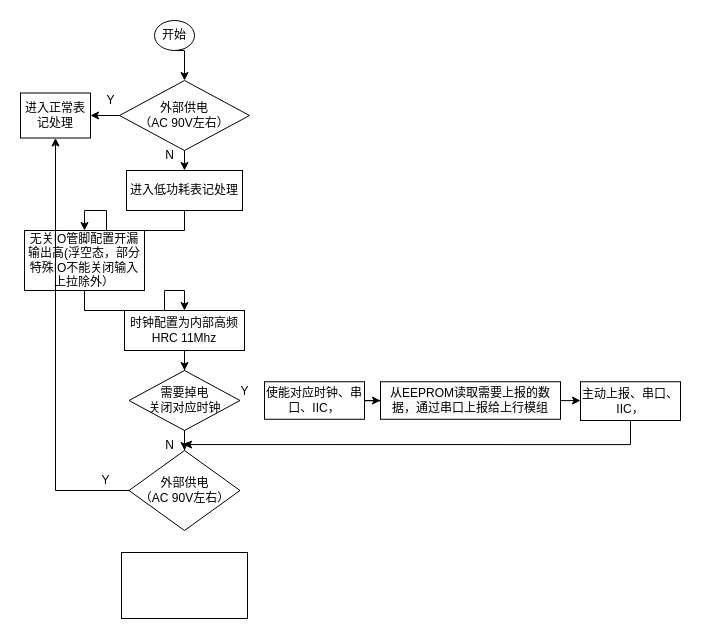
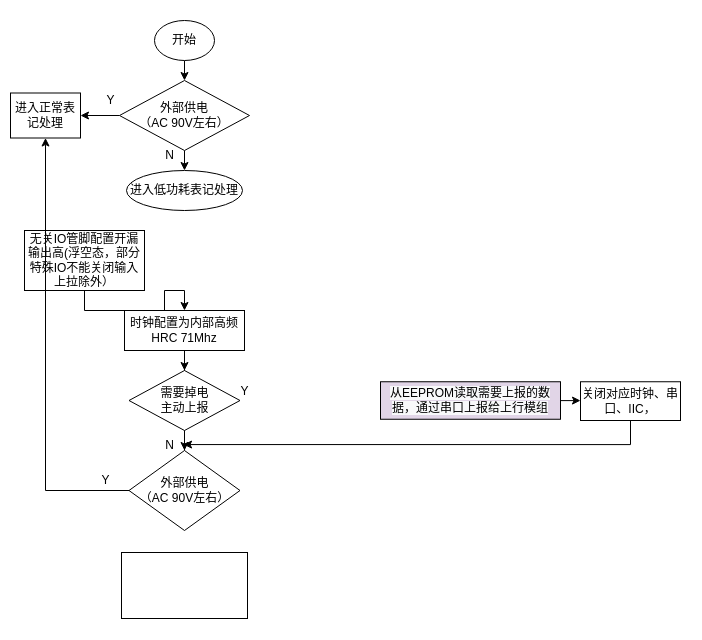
(175, 36) -> (185, 41)
(56, 116) -> (46, 116)
(185, 191) -> (185, 191)
(175, 231) -> none
(185, 331) -> (185, 331)
(185, 401) -> (185, 401)
(315, 401) -> none
(365, 401) -> none
(471, 401) -> (471, 401)
(631, 402) -> (631, 402)
